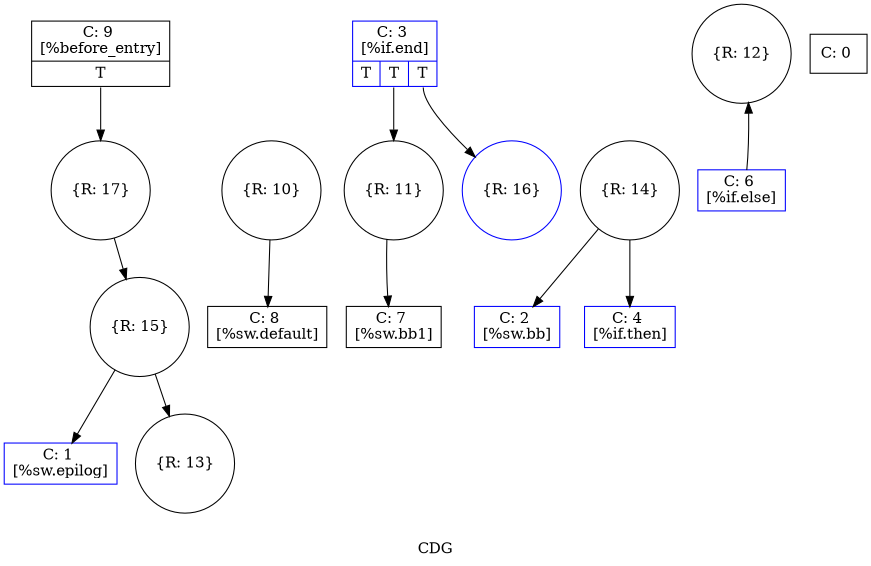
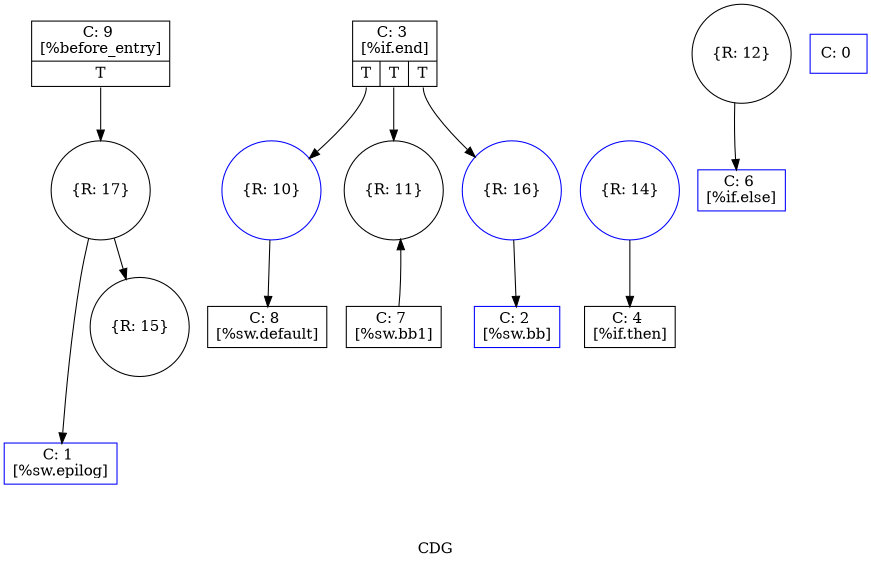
(395, 54) -> (395, 54)
(839, 54) -> (839, 54)
none -> (346, 122)
(748, 142) -> (735, 131)
(271, 190) -> (271, 190)
(630, 190) -> (630, 190)
(569, 264) -> (515, 268)
(387, 268) -> (401, 278)
(630, 327) -> (630, 327)
(96, 402) -> (72, 335)
(185, 464) -> none
